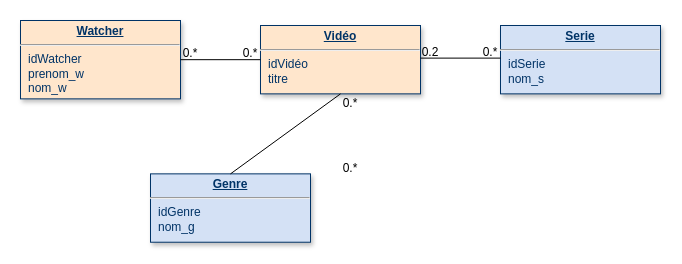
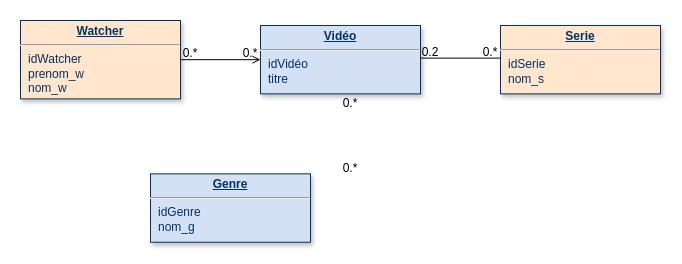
(256, 60) -> (254, 60)
(341, 60) -> (341, 60)
(581, 60) -> (581, 60)
(286, 134) -> none
